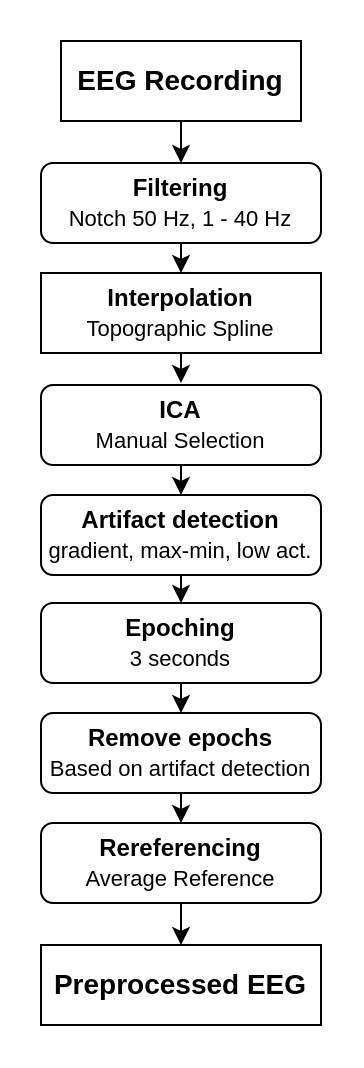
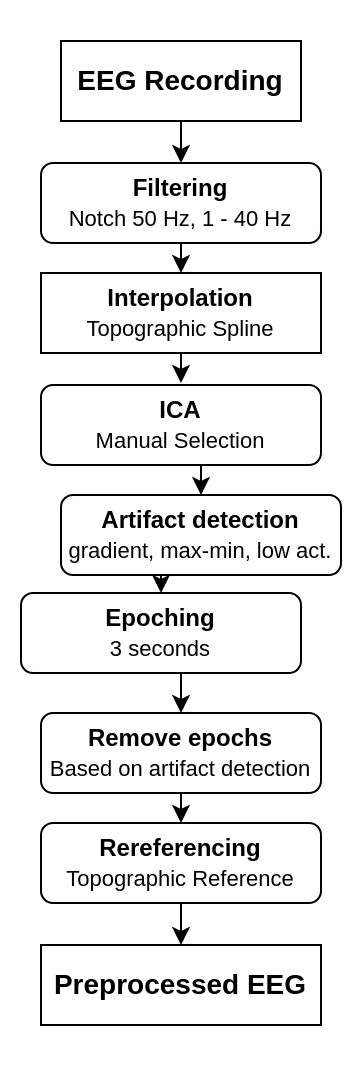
(181, 535) -> (201, 535)
(181, 643) -> (161, 633)
(181, 863) -> (181, 863)
